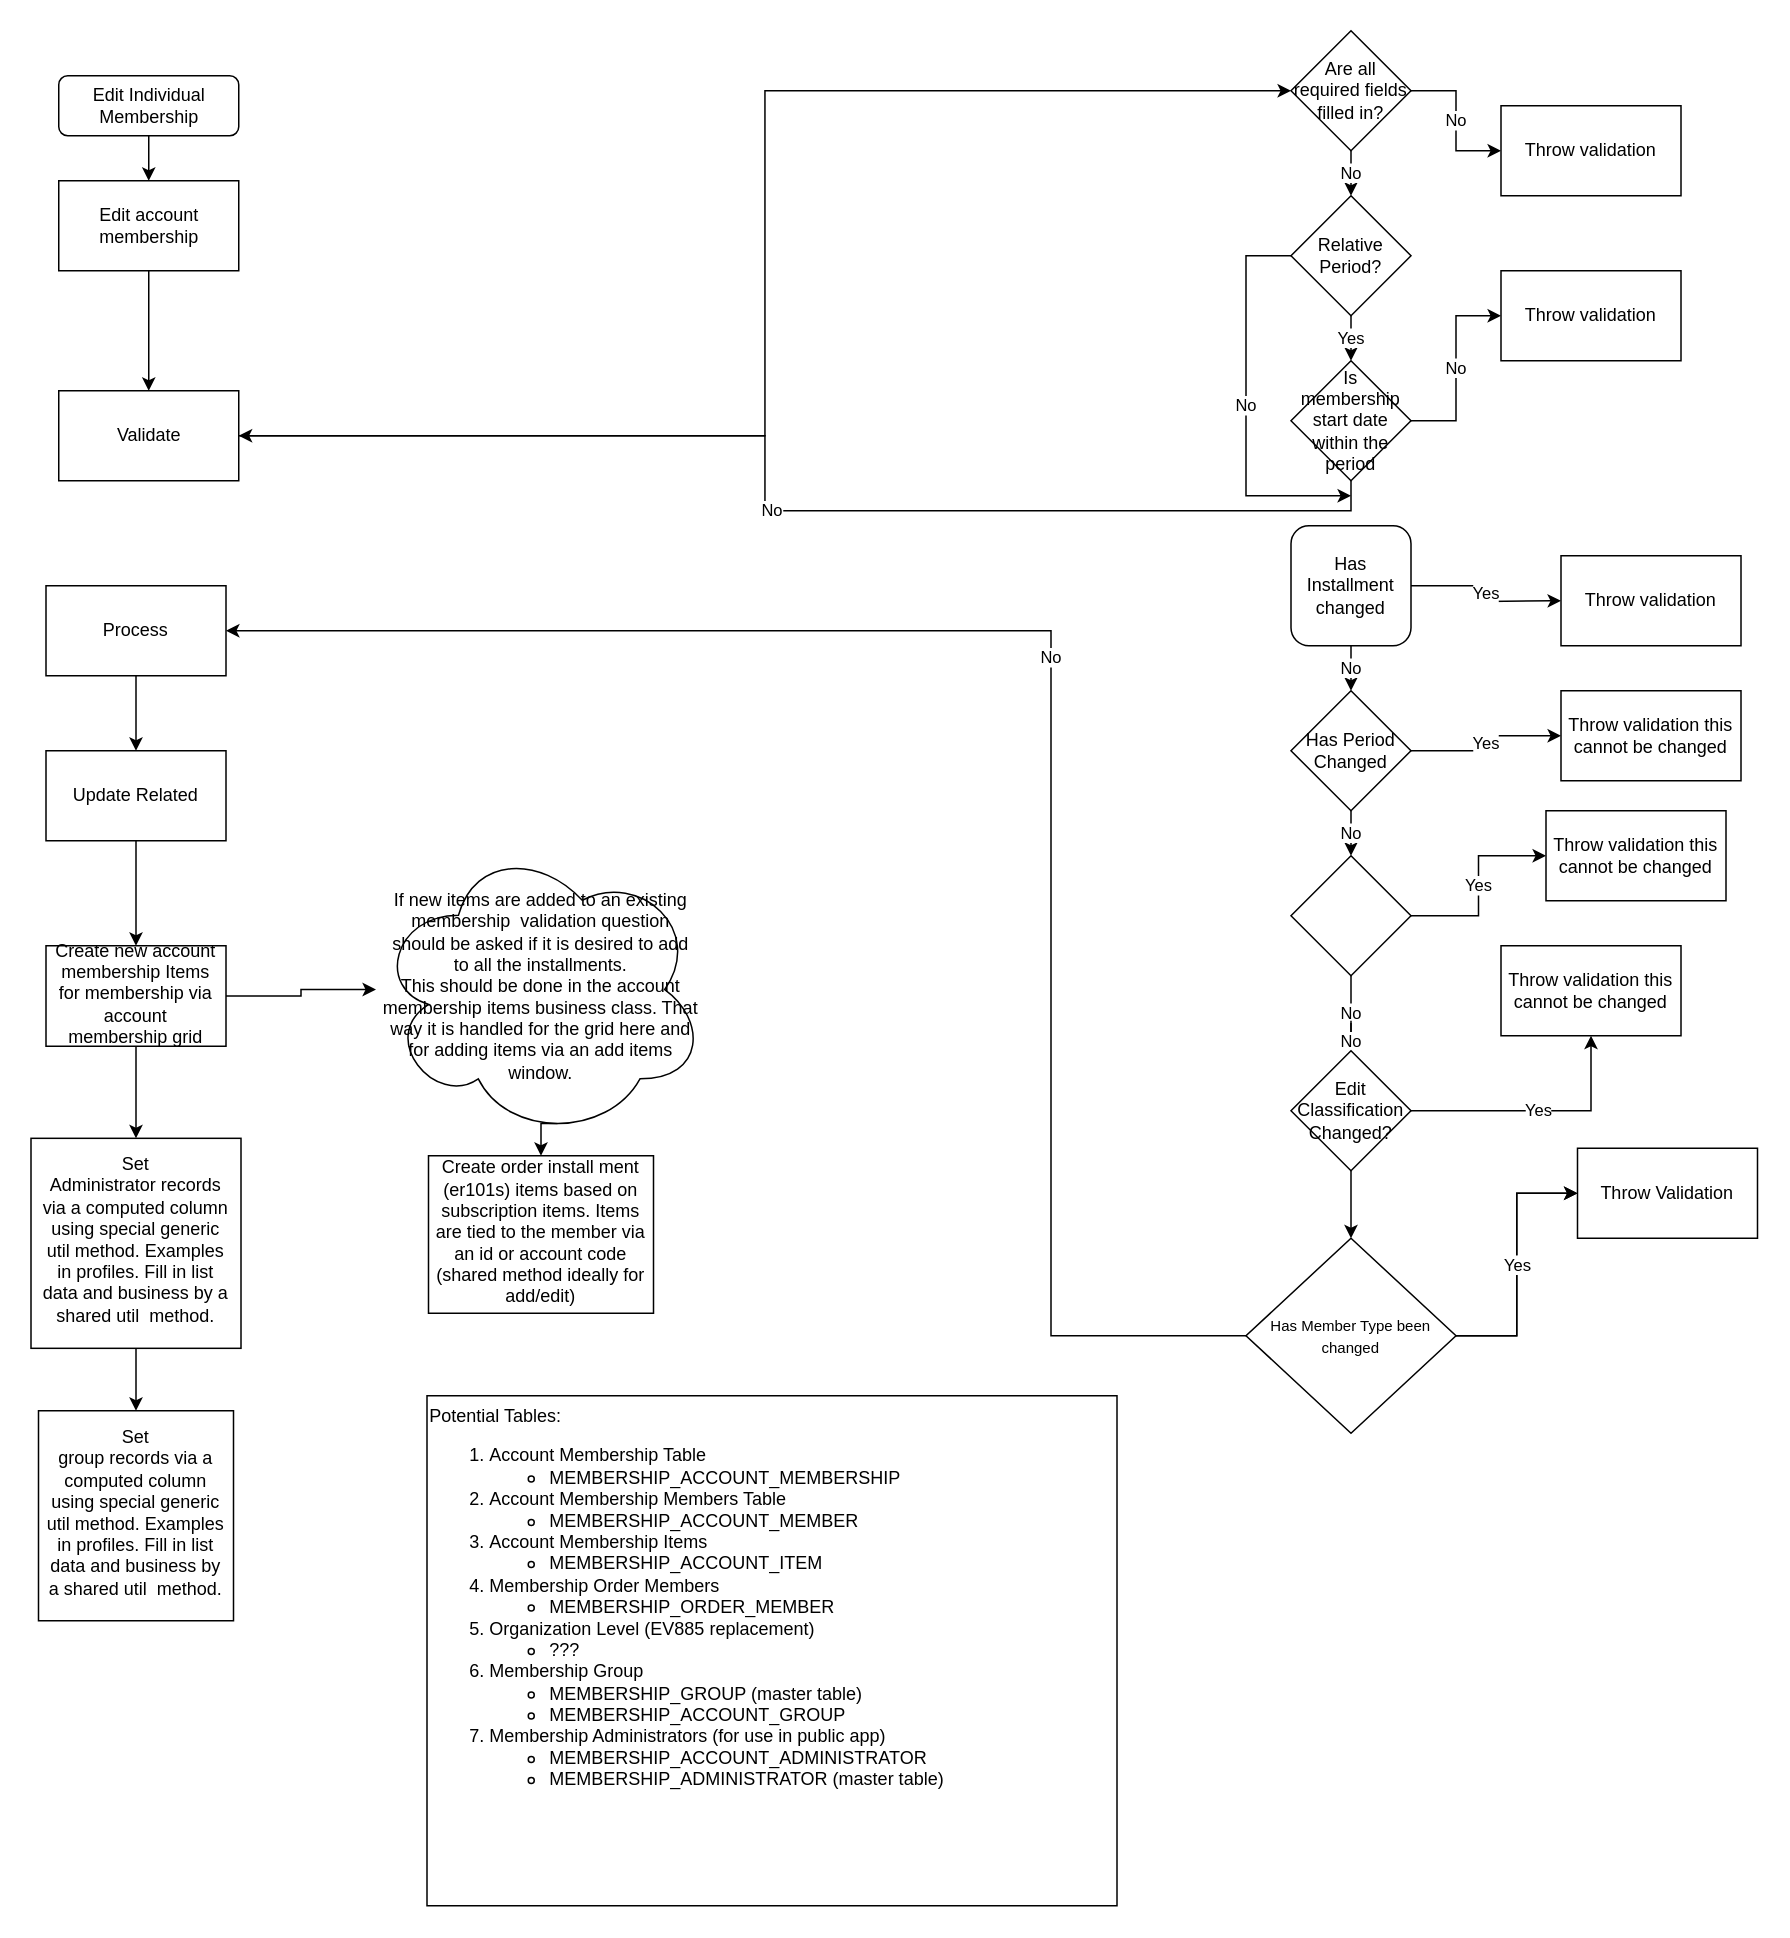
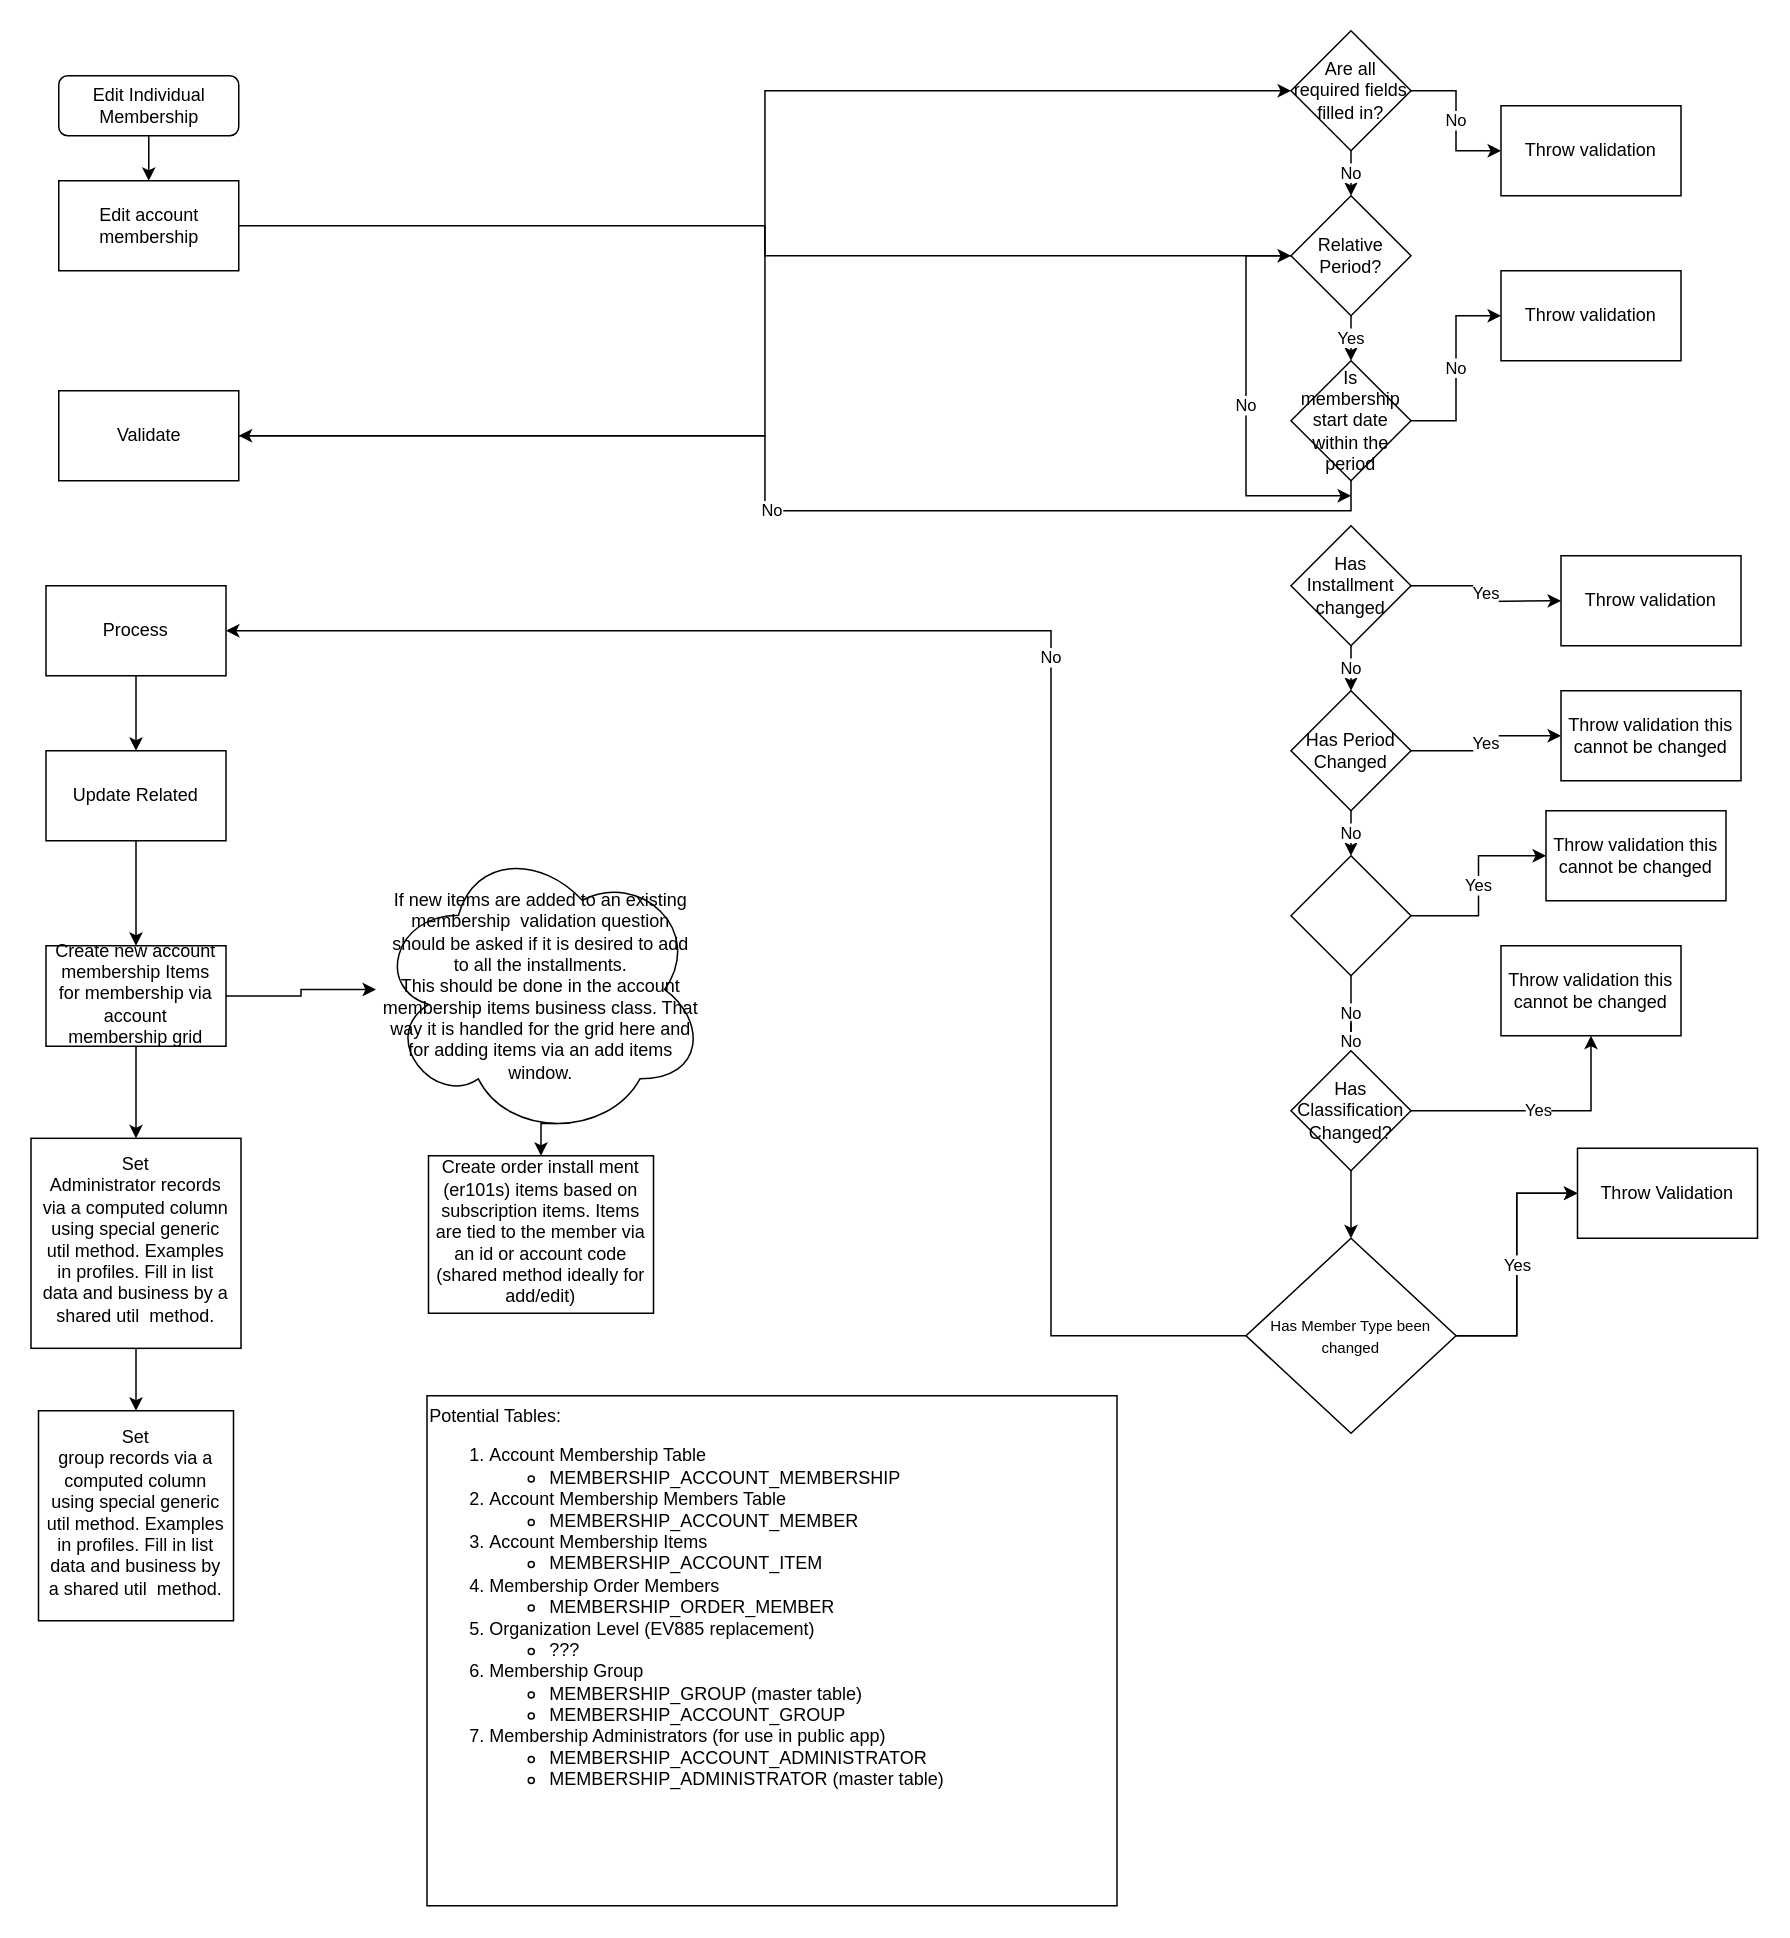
(149, 326) -> (500, 226)
(1351, 586) -> (1351, 586)
(1351, 1111) -> (1351, 1111)
